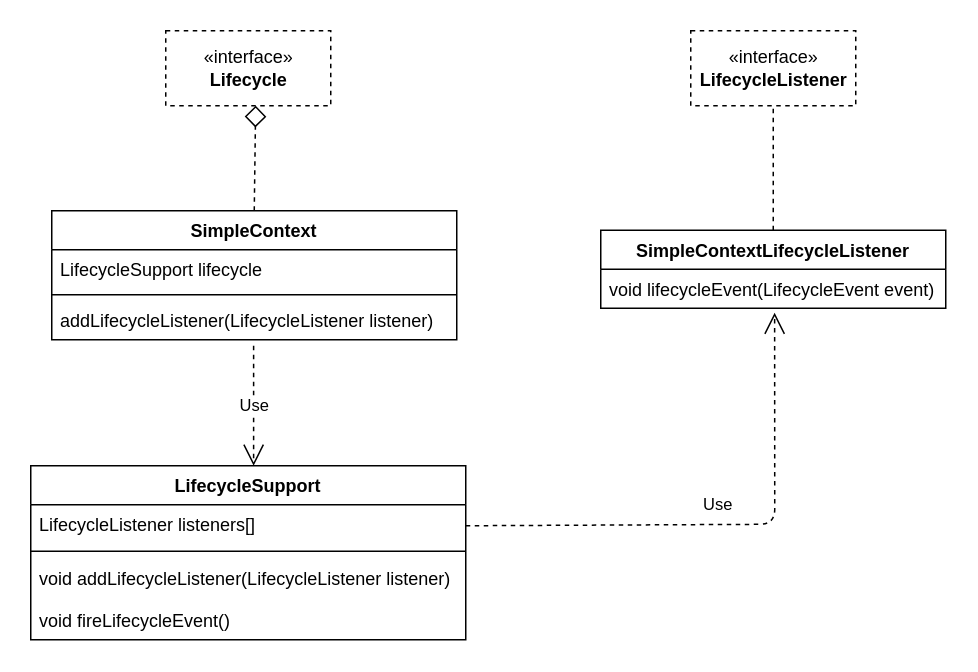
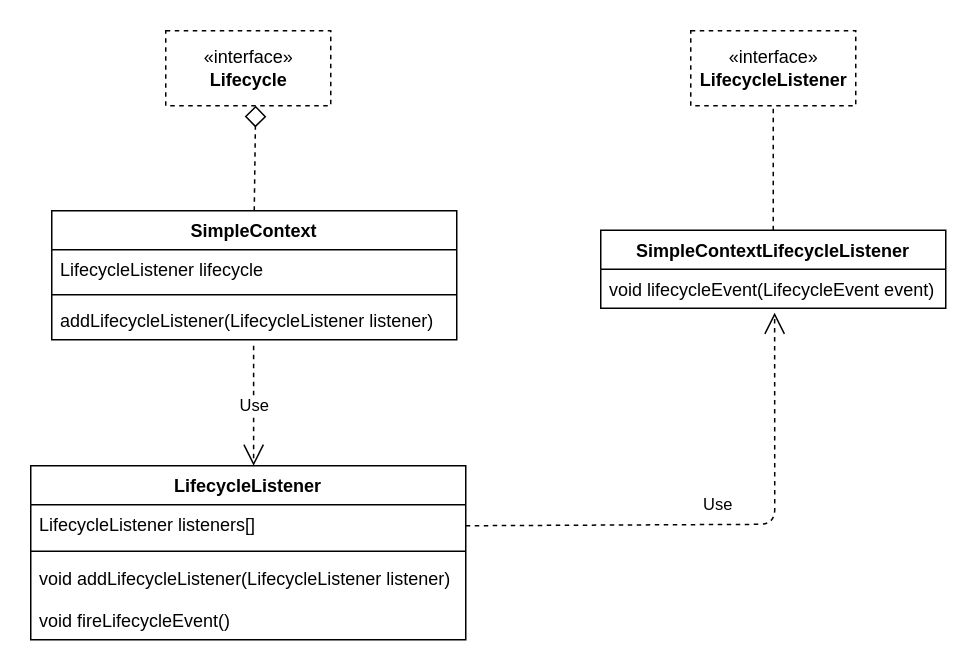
(177, 270) -> (180, 270)
(248, 486) -> (248, 486)
